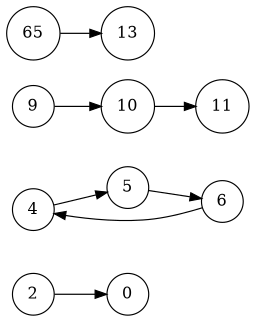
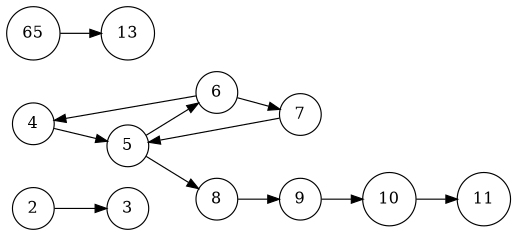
none -> (300, 115)
none -> (217, 199)
(128, 294) -> (128, 208)
